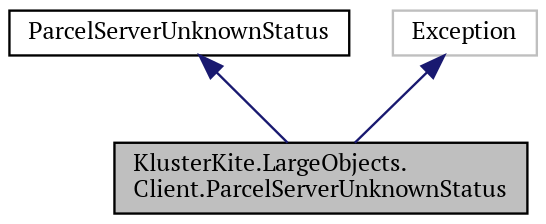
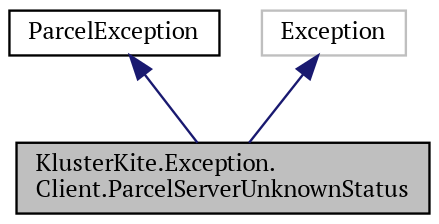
(179, 33) -> (114, 33)
(321, 178) -> (223, 178)
